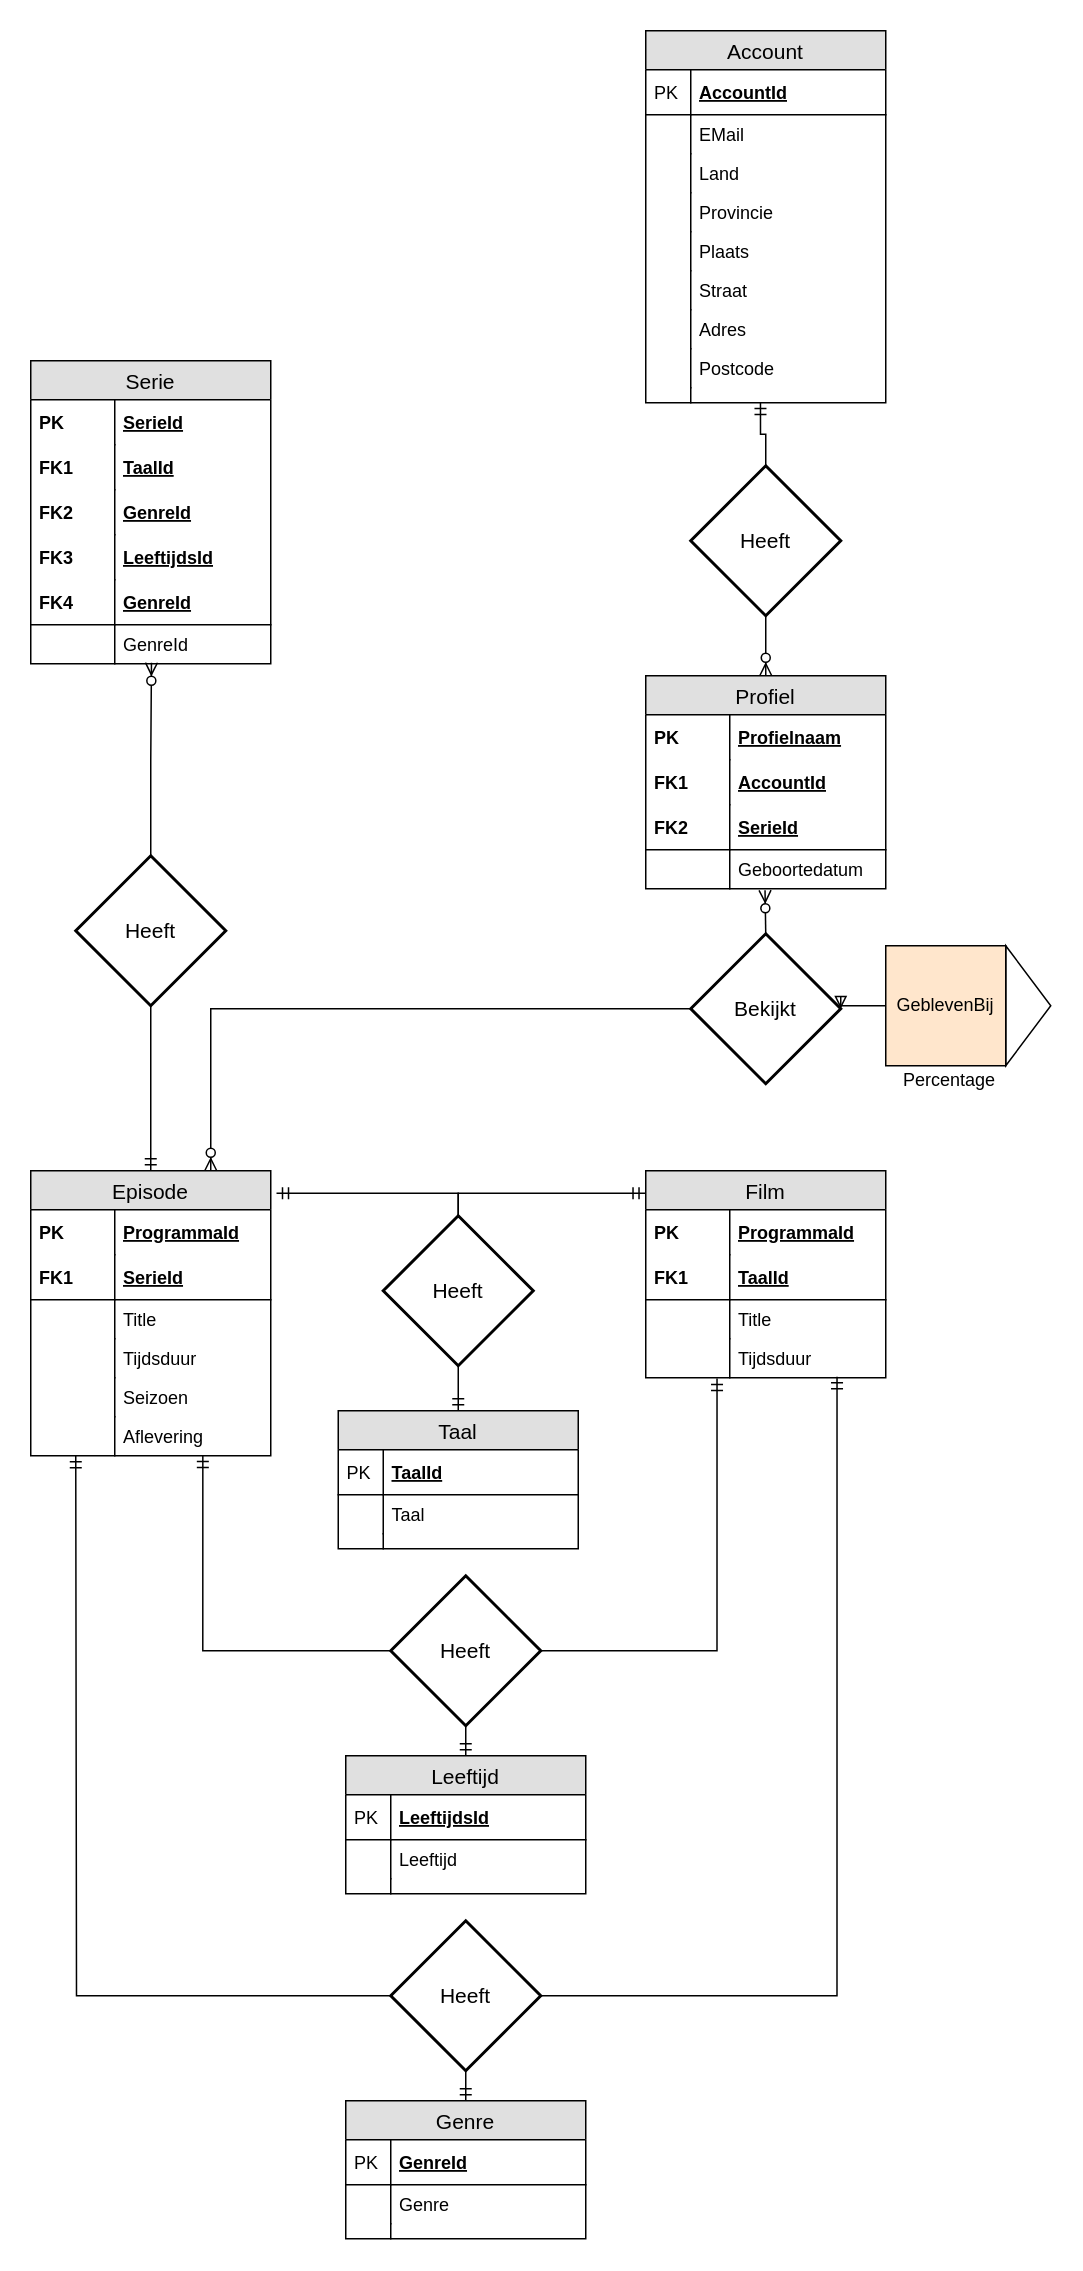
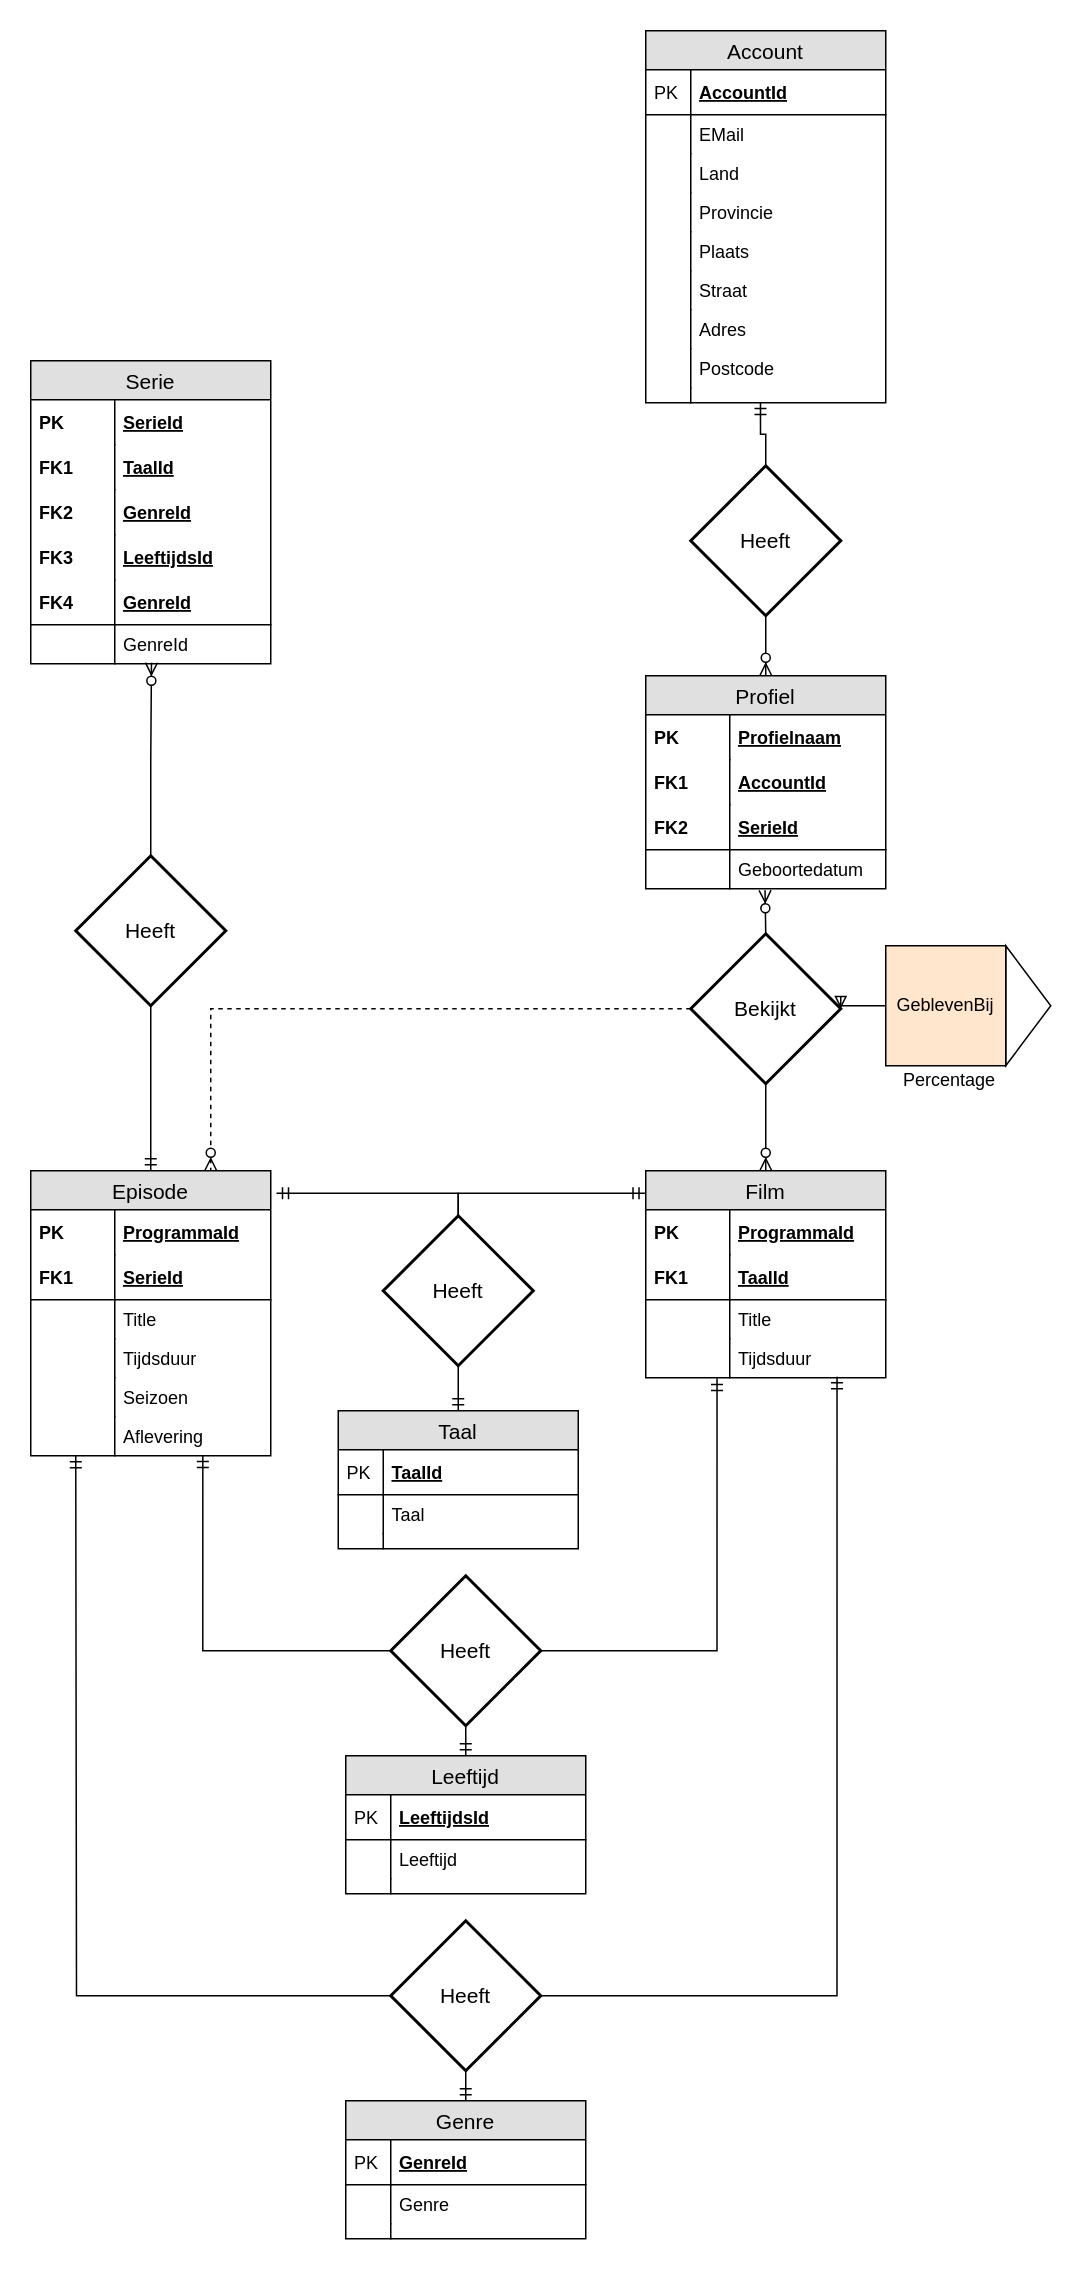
(379, 1009) -> (379, 1009)
none -> (766, 1127)
